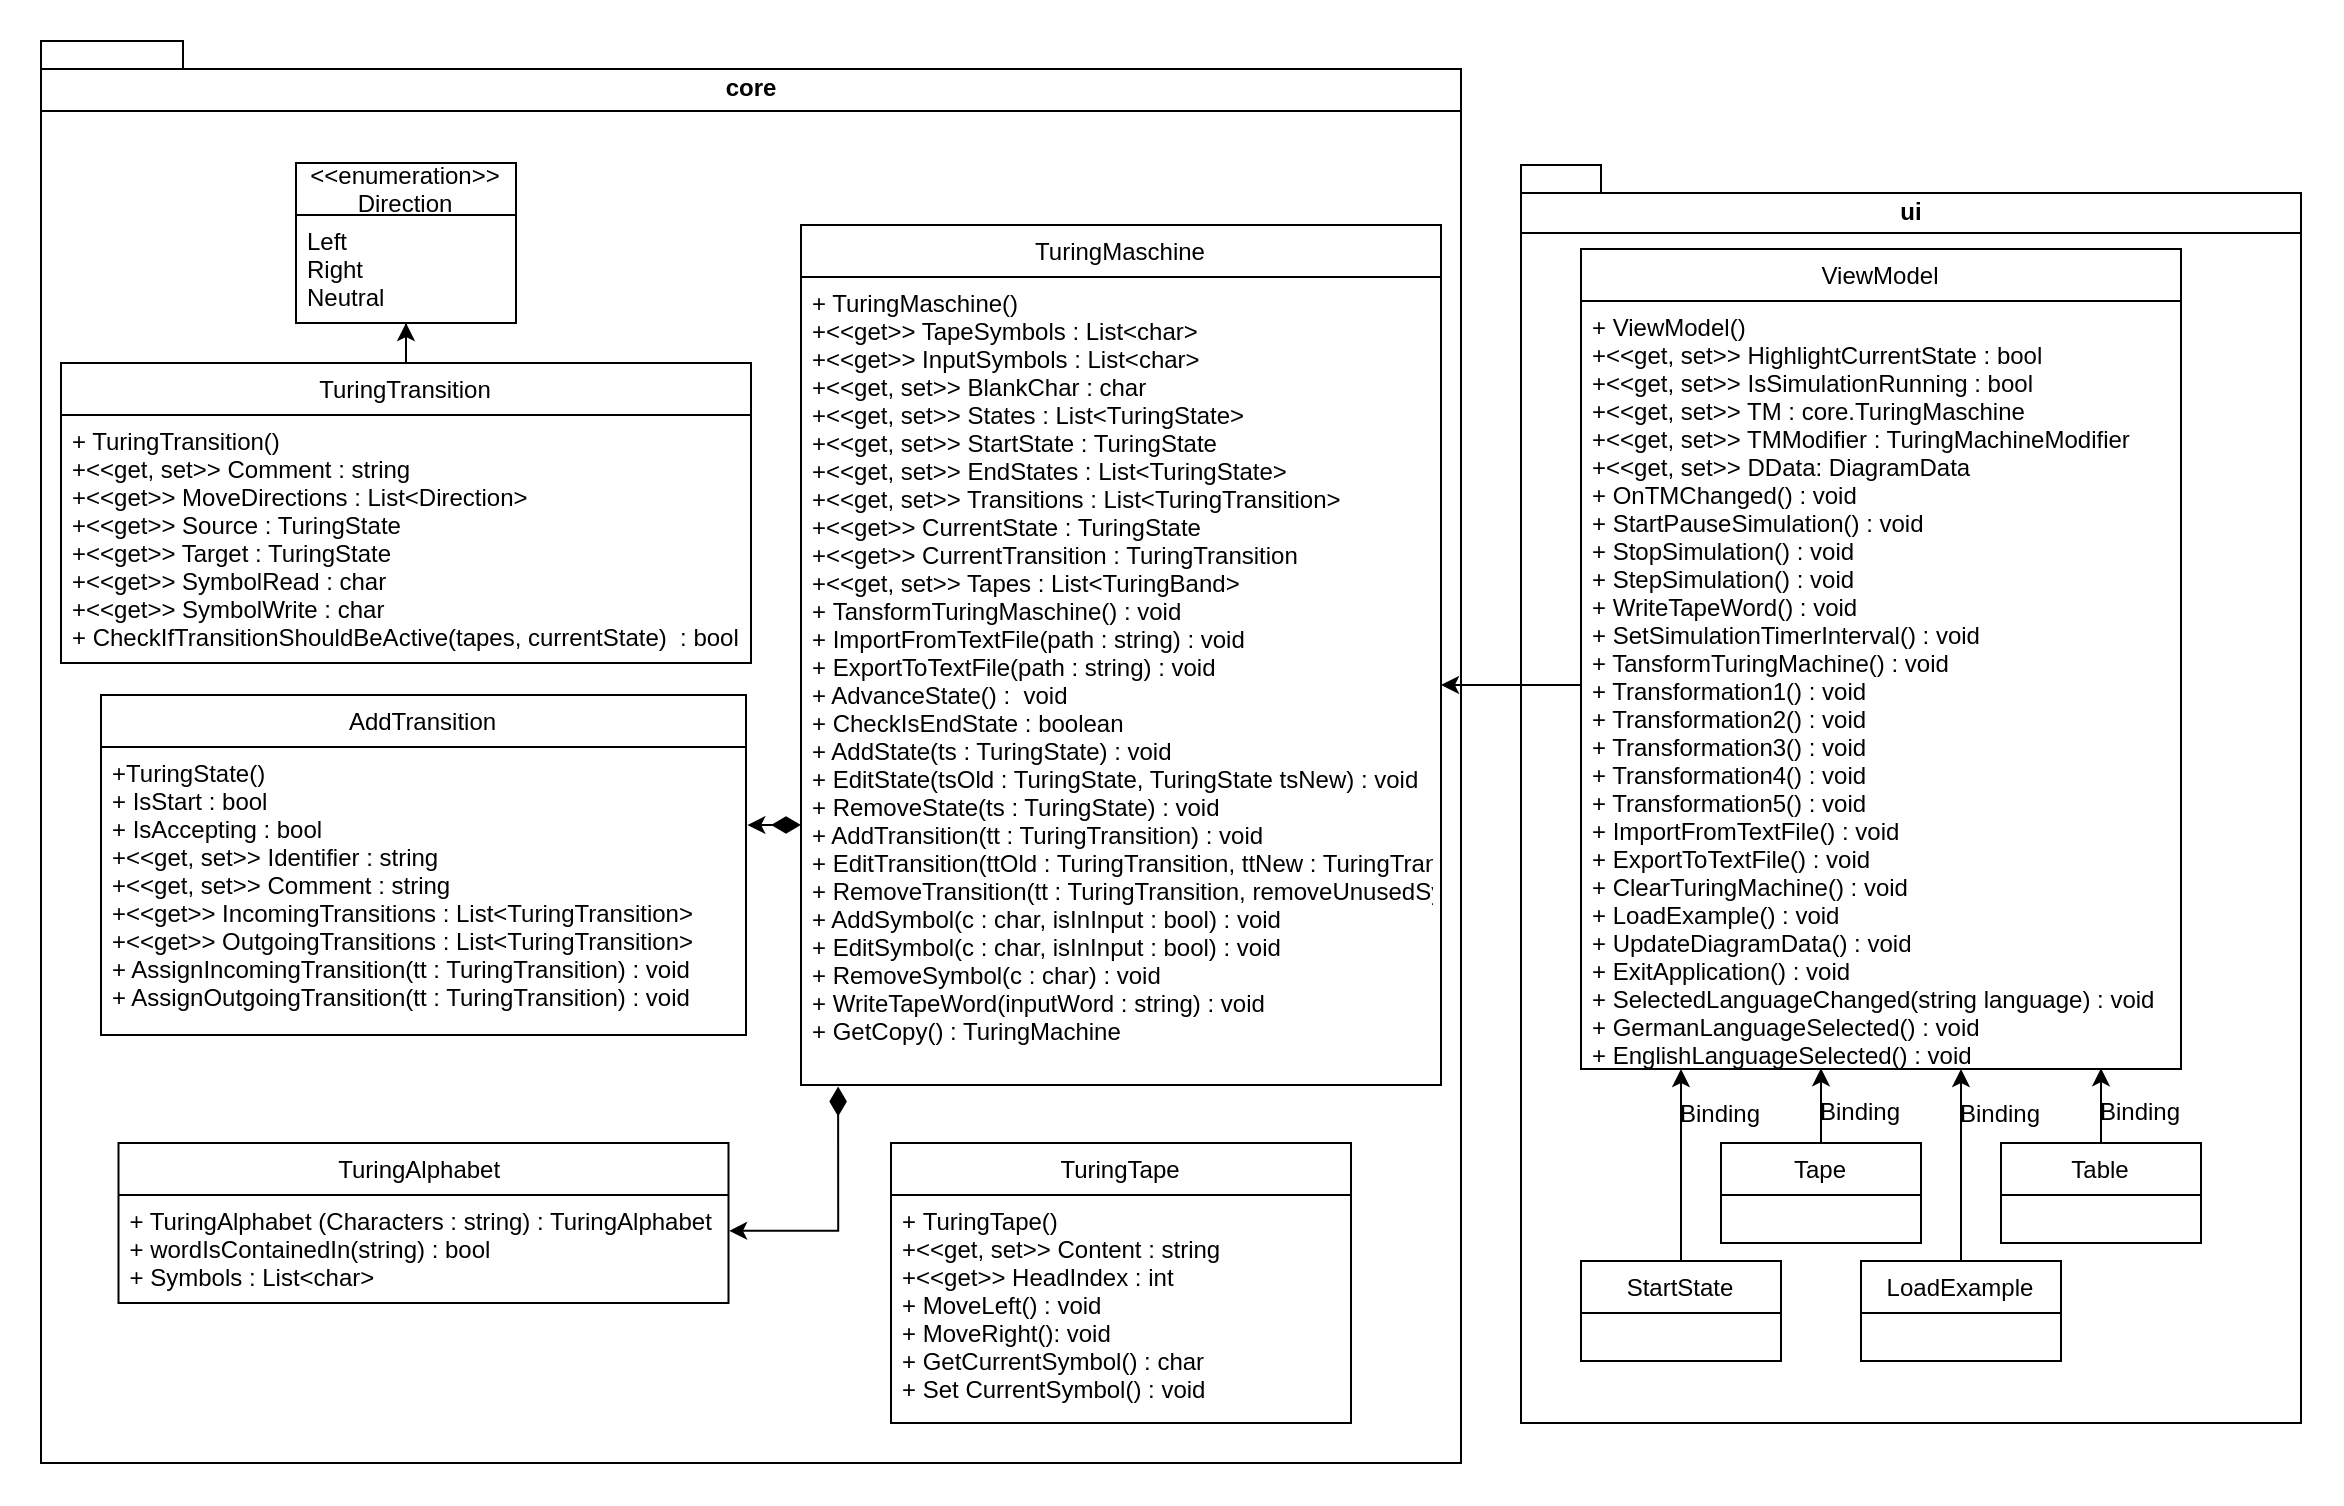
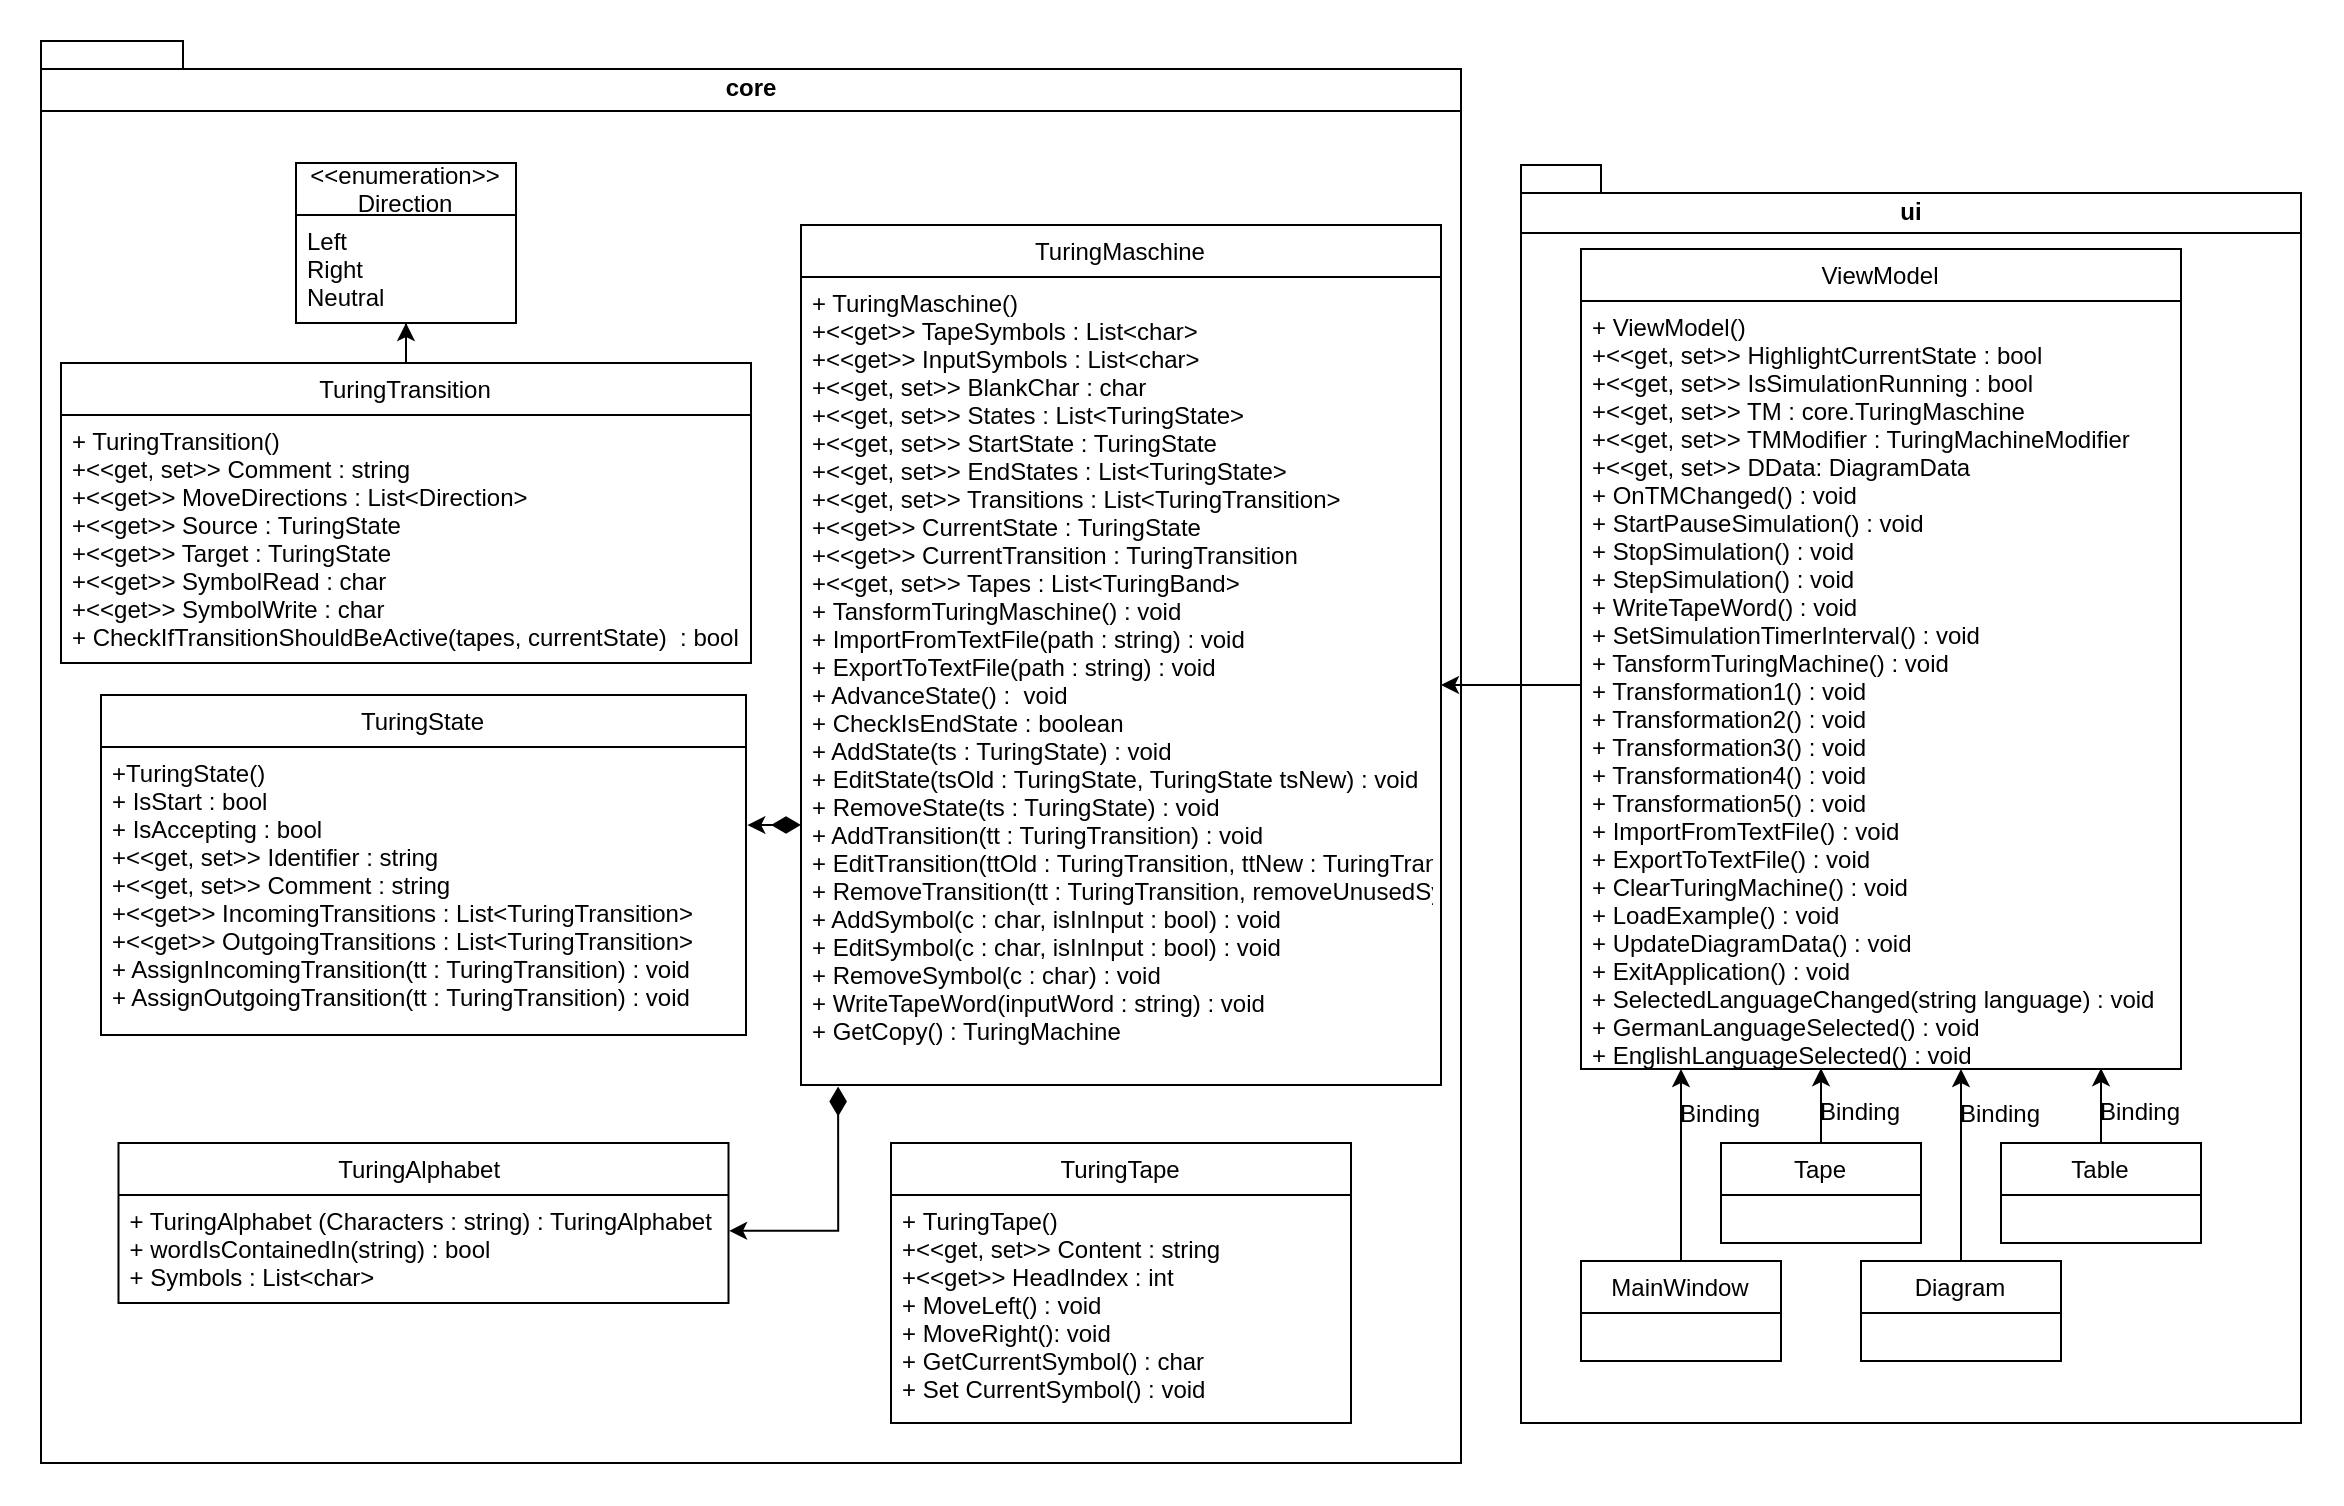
(423, 722) -> (423, 722)
(1680, 1288) -> (1680, 1288)
(1960, 1288) -> (1960, 1288)
